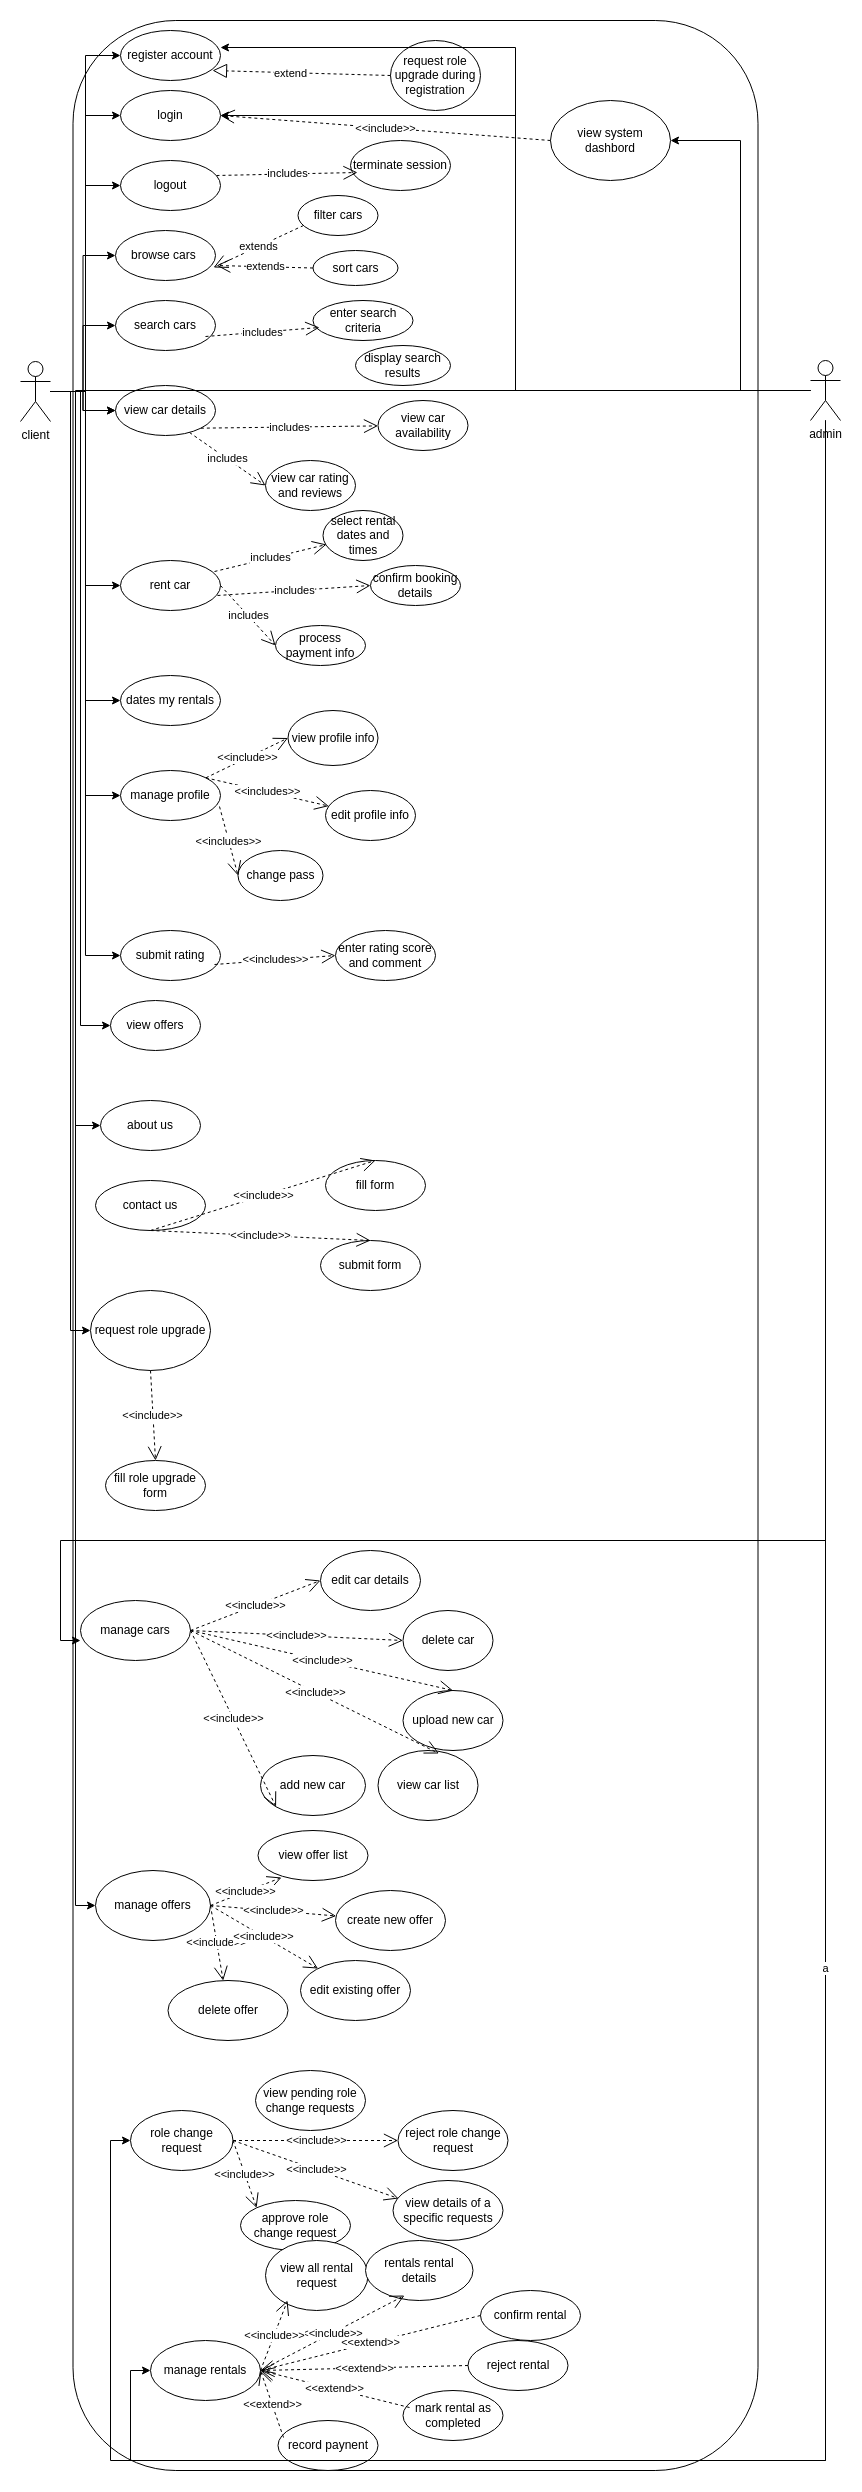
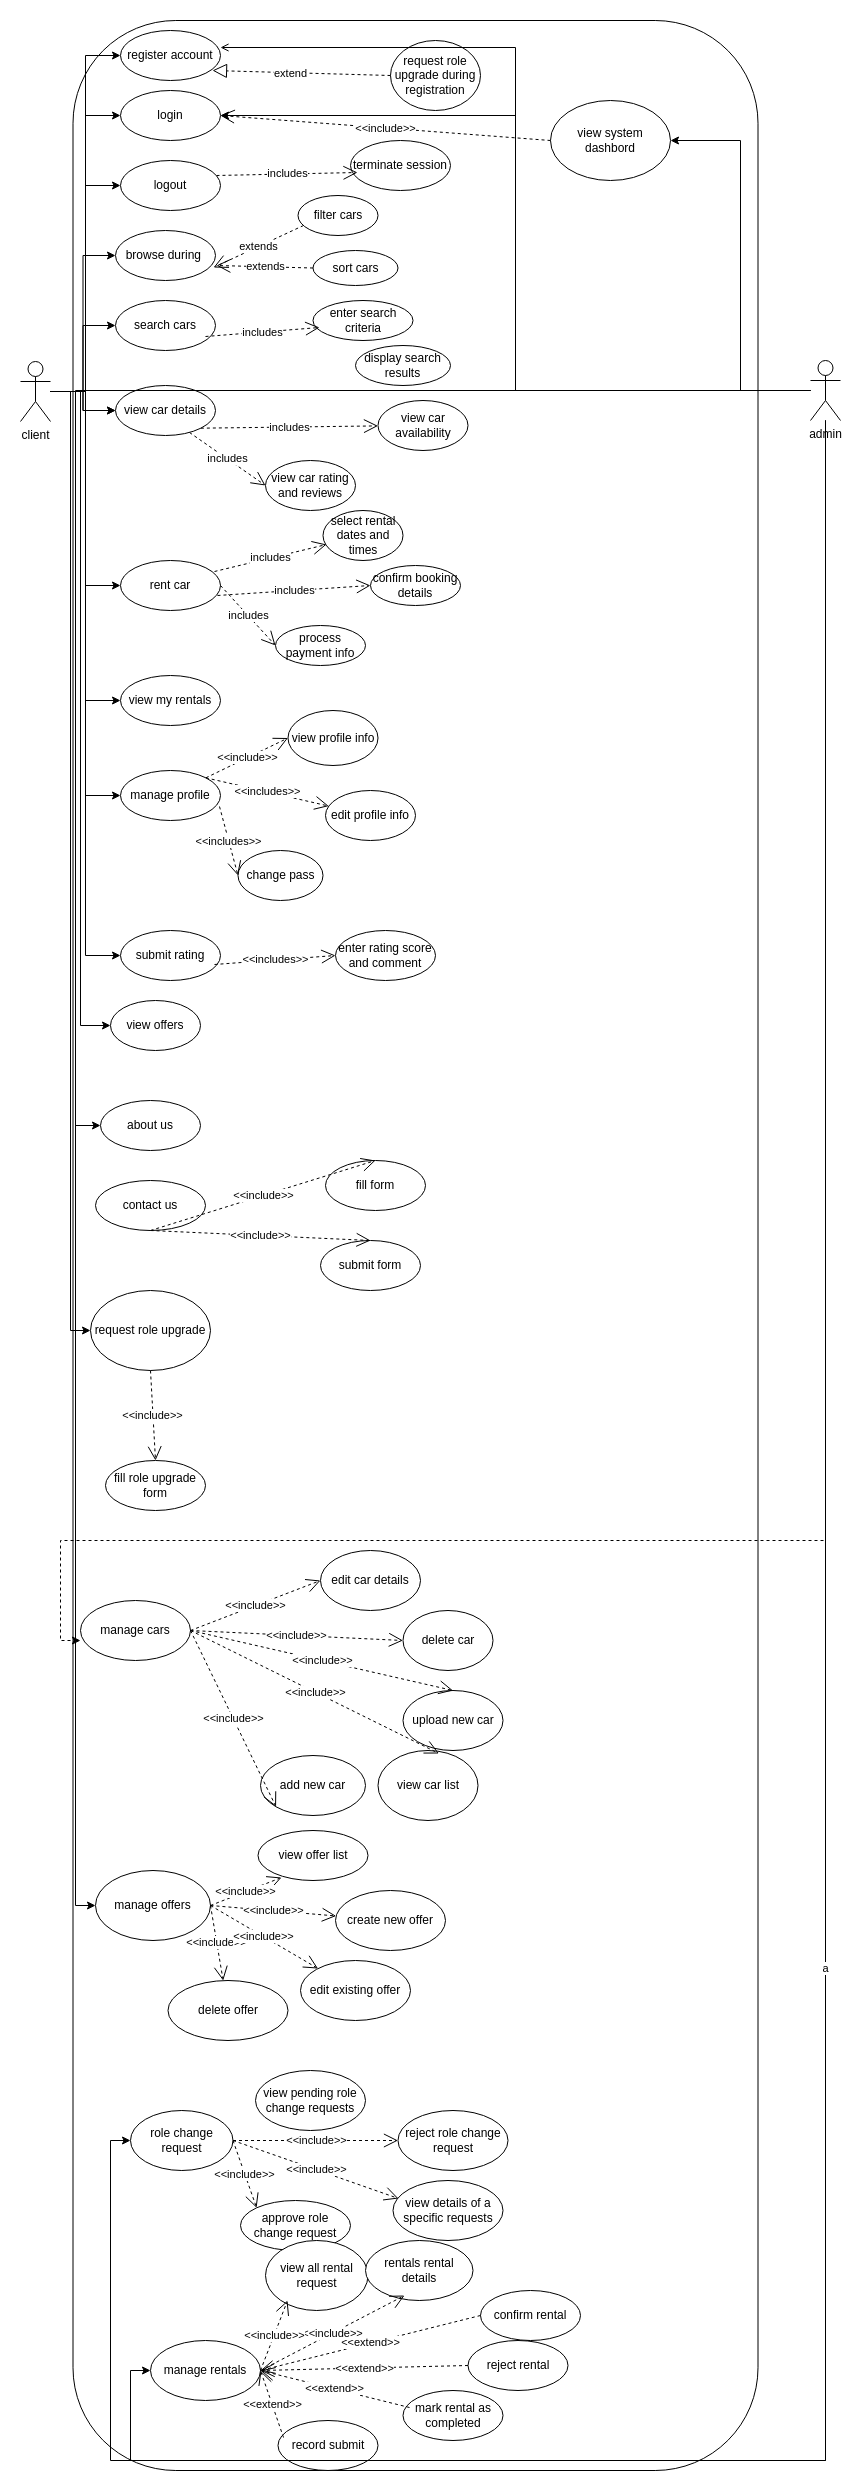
(229, 48) -> (227, 48)
(166, 256) -> (166, 256)
(171, 701) -> (171, 701)
(386, 1541) -> (386, 1541)
(329, 2446) -> (329, 2446)
